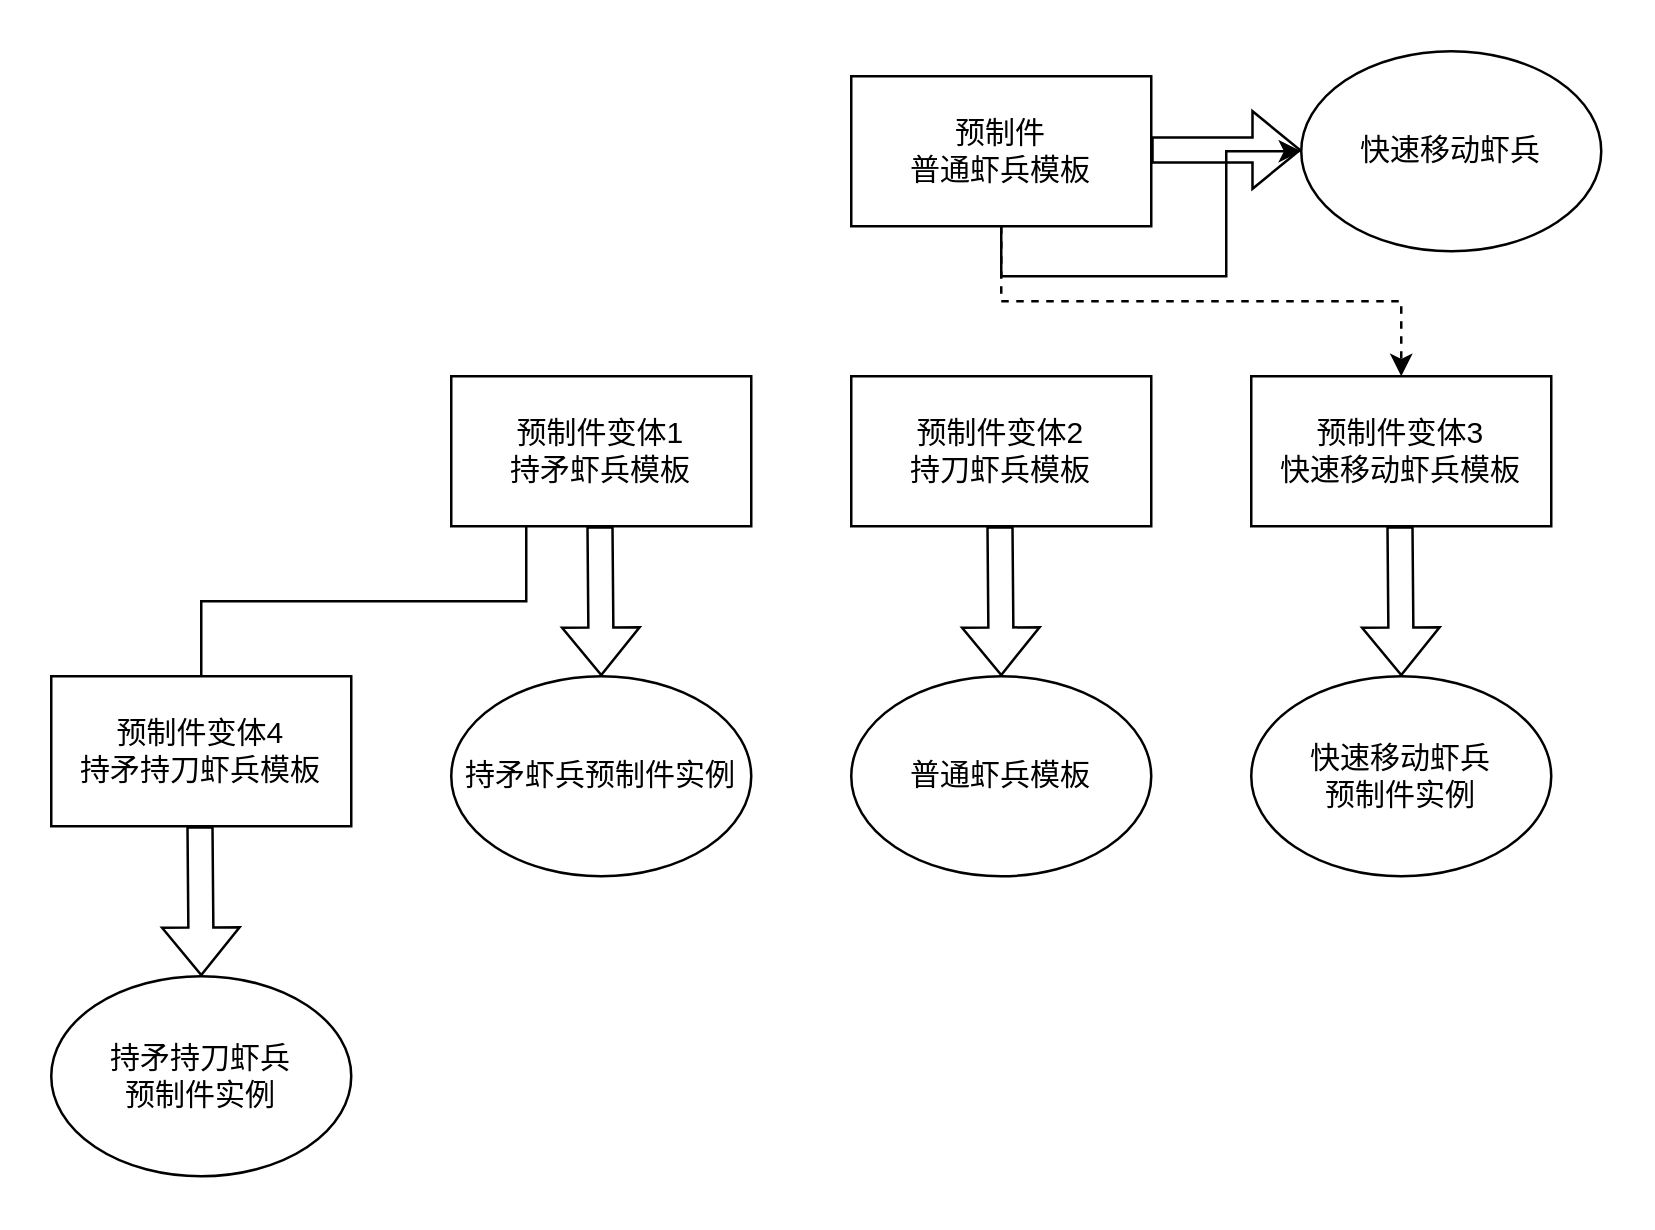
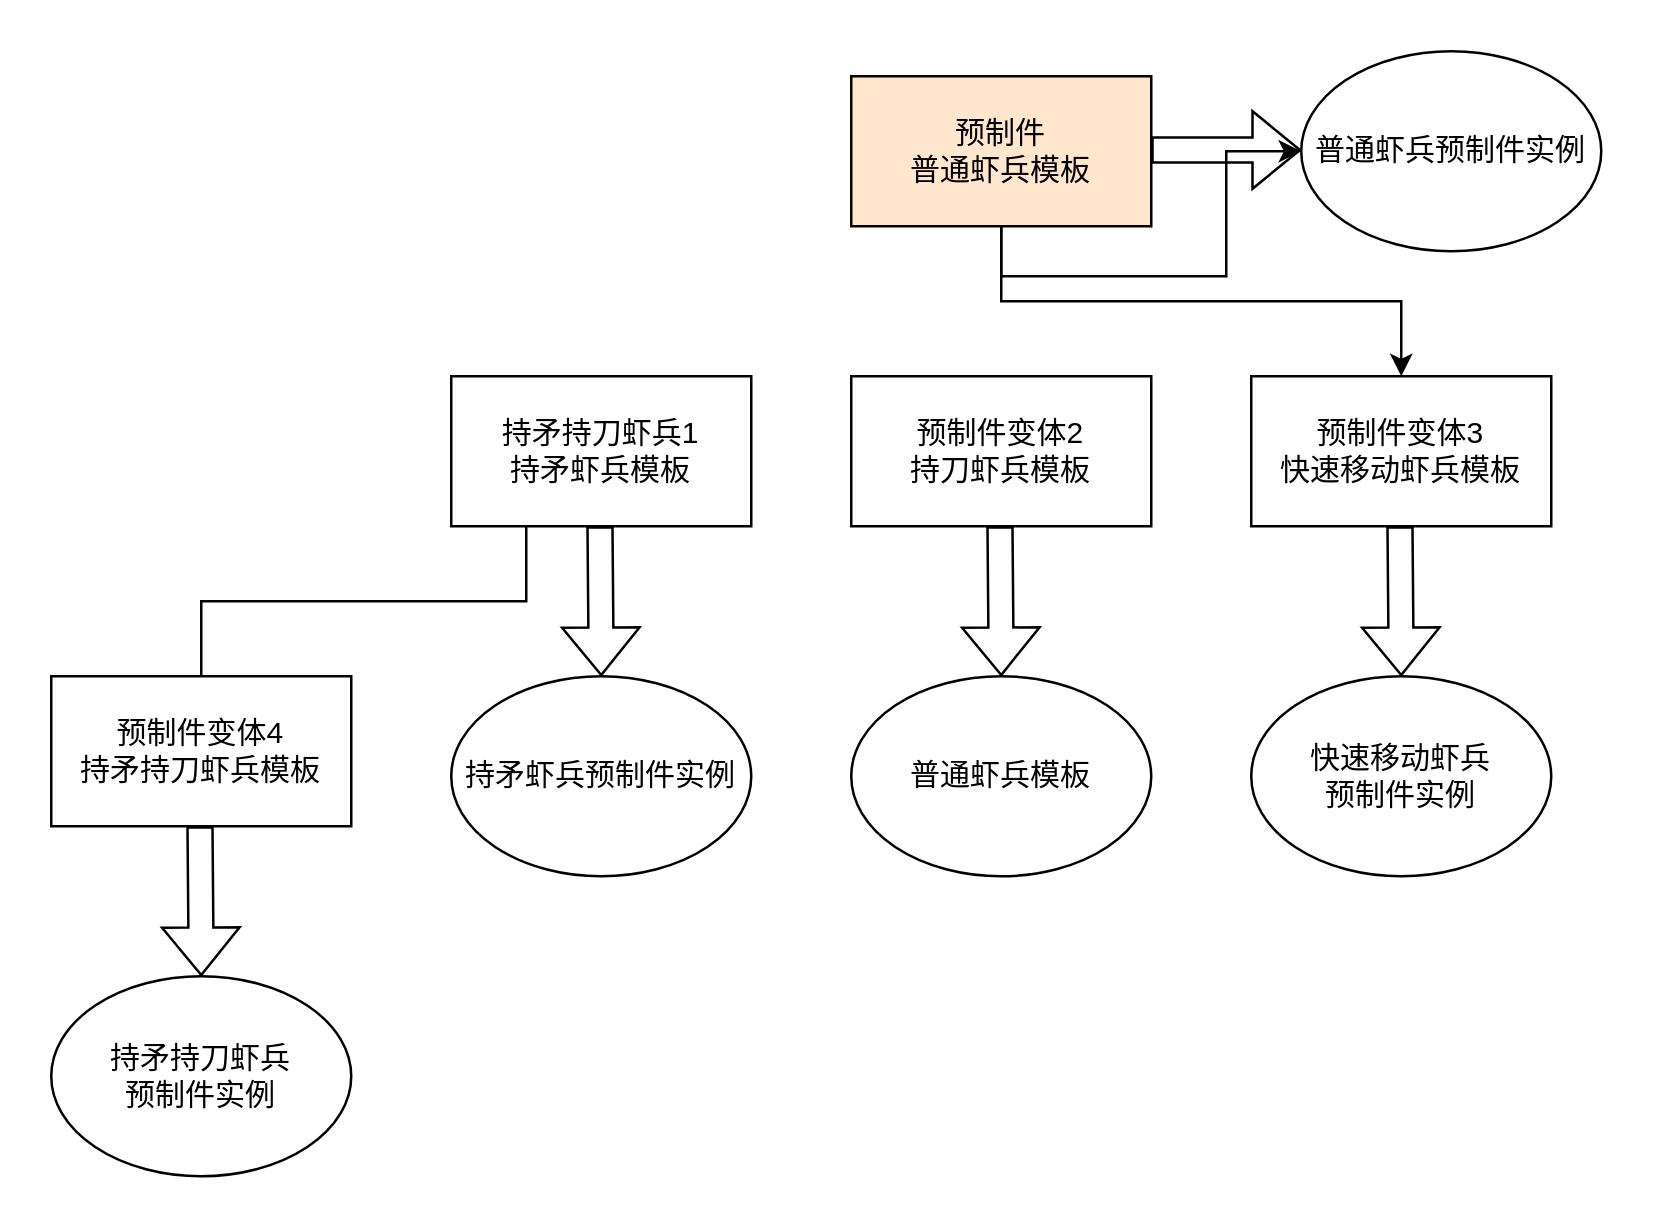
(1001, 151) -> (1001, 151)
(1451, 151) -> (1451, 151)
(1217, 301) -> (1217, 301)
(601, 451) -> (601, 451)
